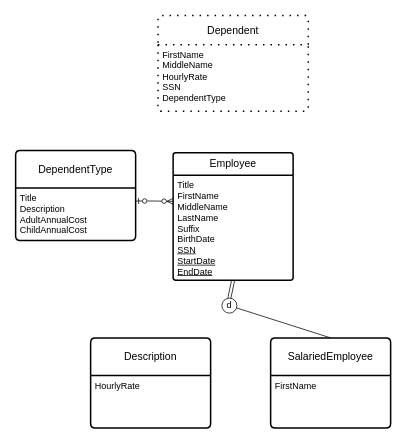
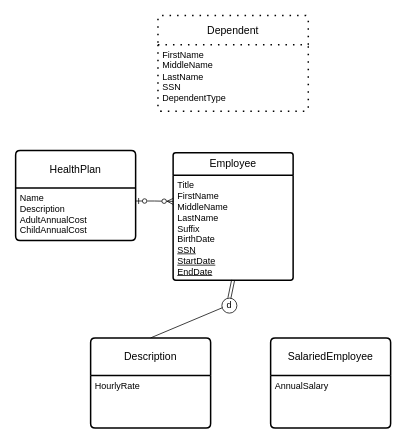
(195, 77) -> (195, 77)
(75, 169) -> (75, 169)
(55, 215) -> (55, 215)
none -> (187, 323)
(282, 323) -> none
(296, 386) -> (303, 386)
